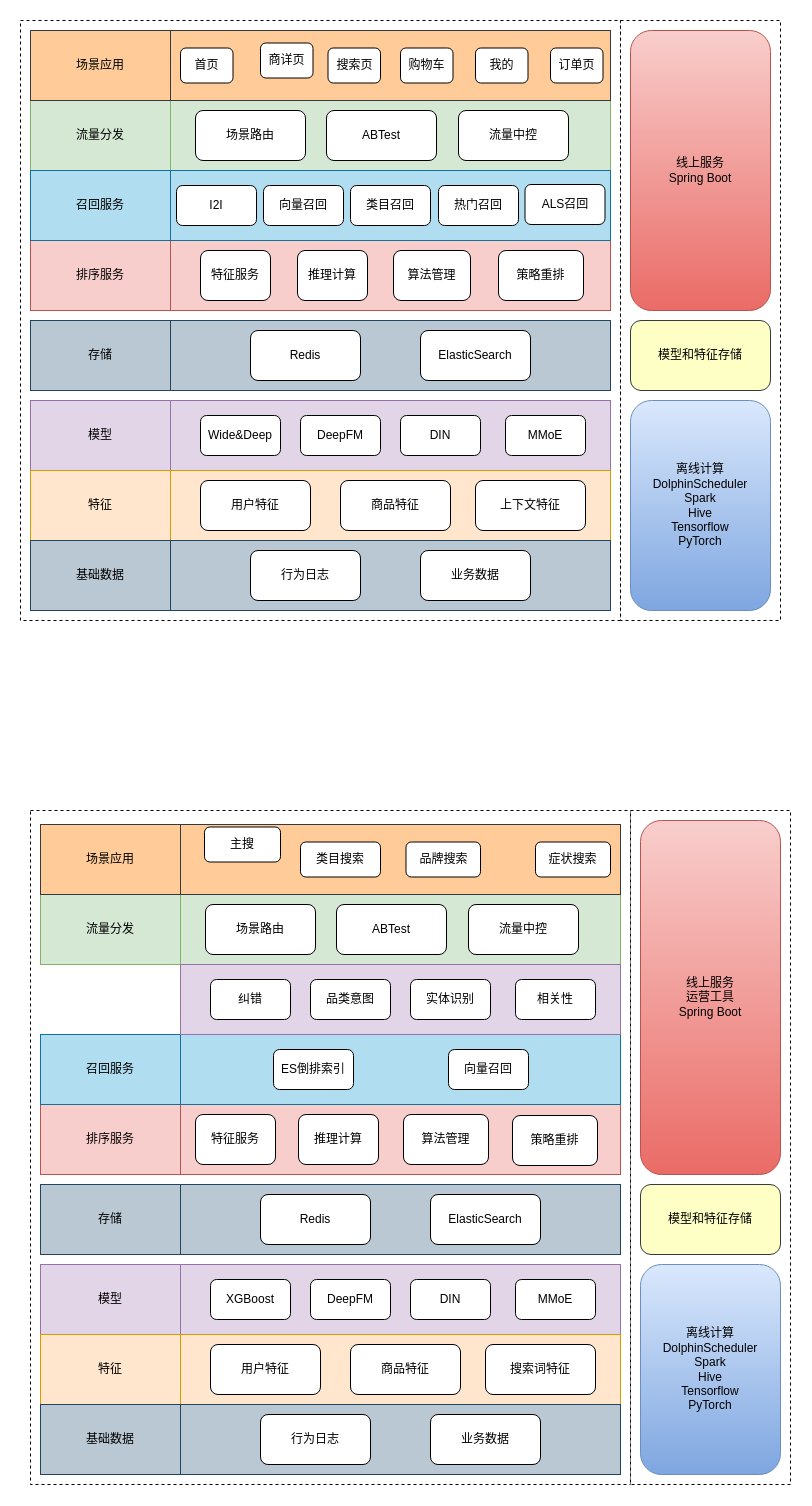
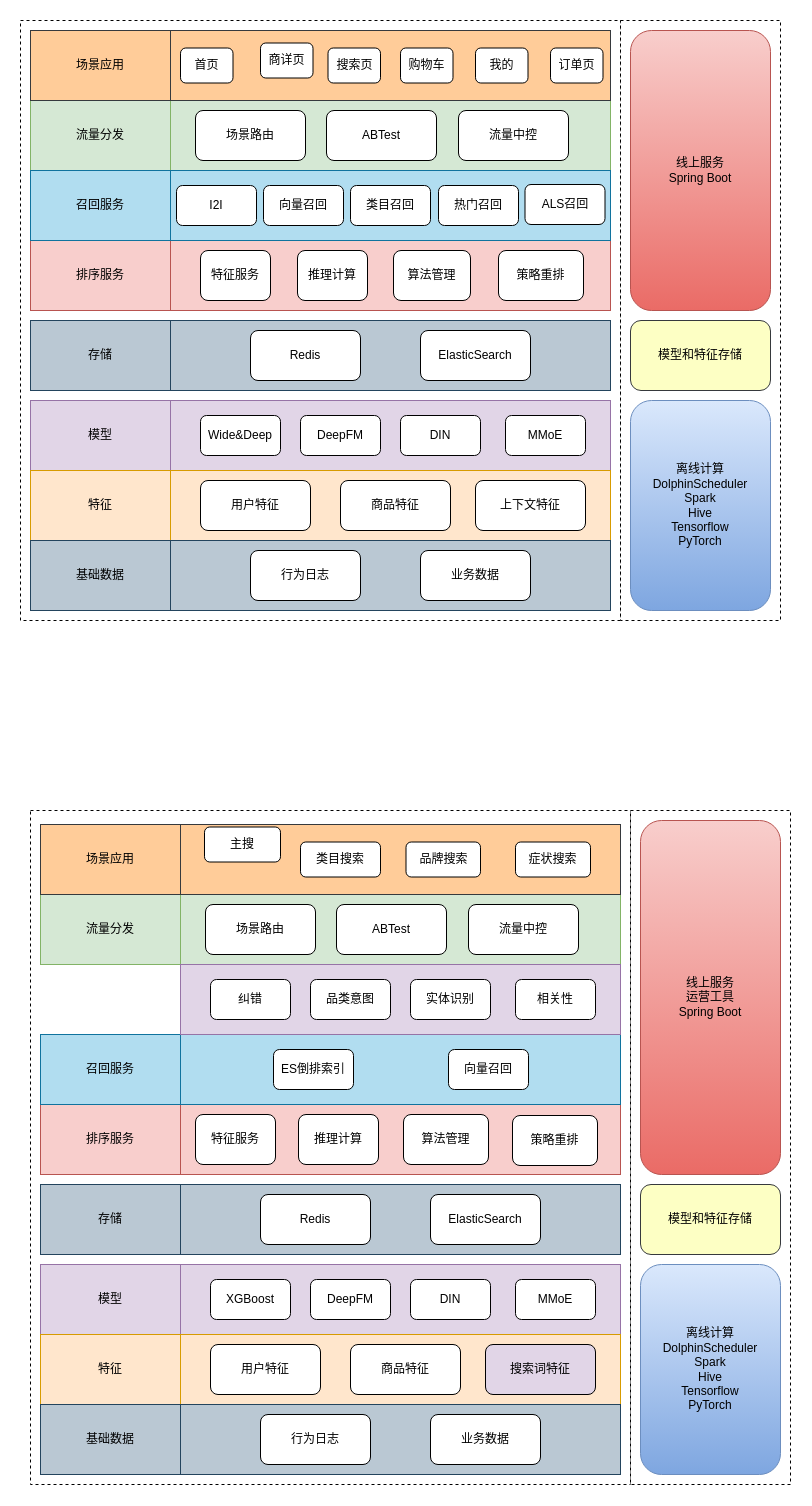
(573, 860) -> (553, 860)
(541, 1370) -> (541, 1370)
